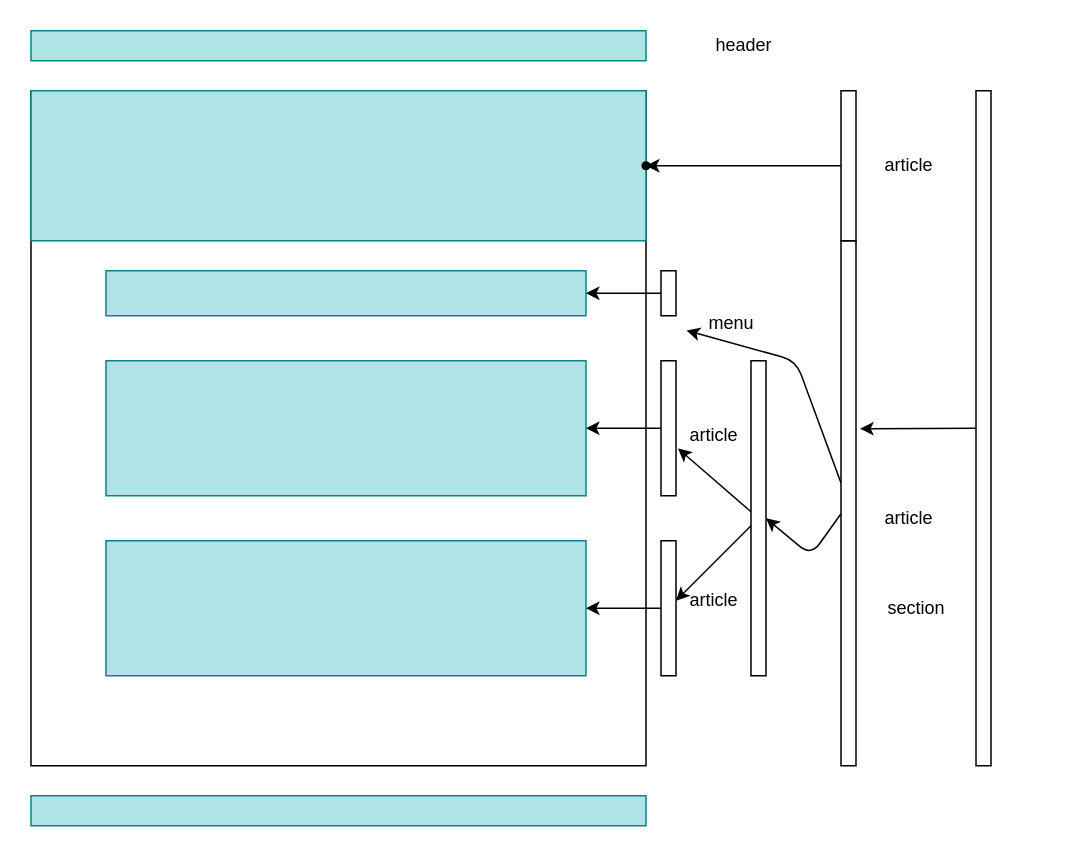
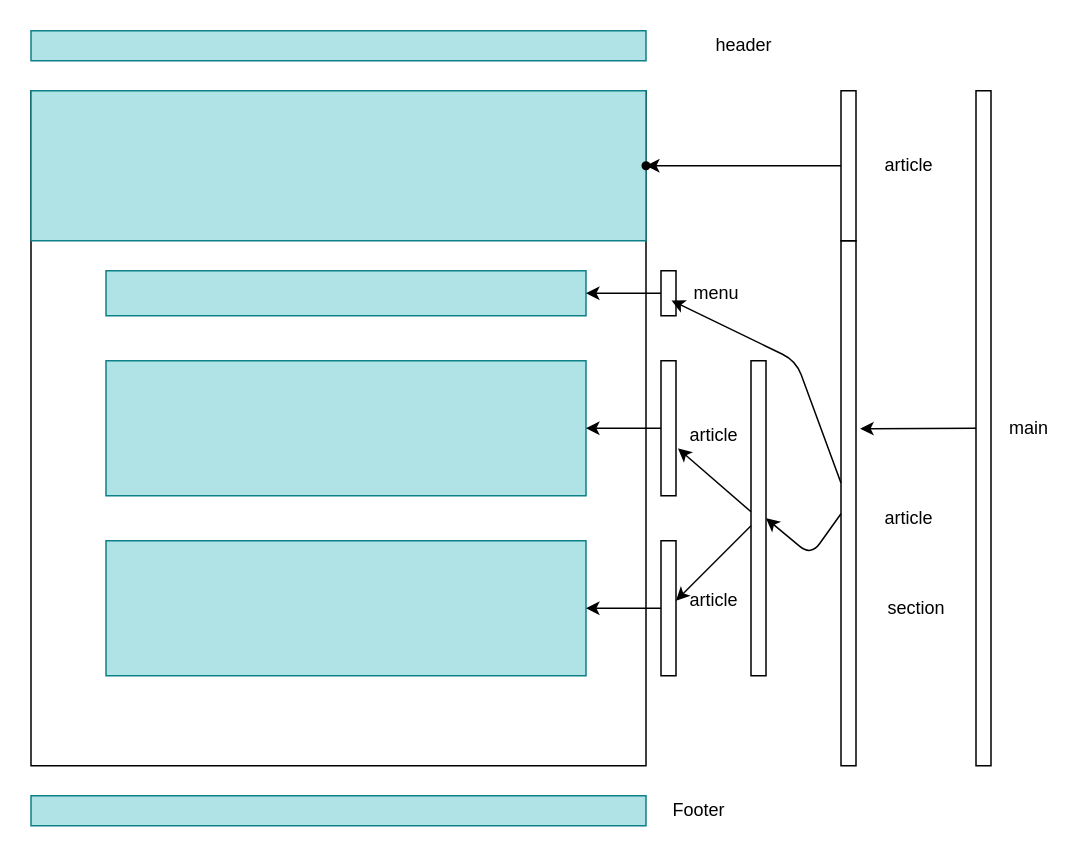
(728, 323) -> (713, 293)
none -> (1028, 428)
none -> (698, 811)
